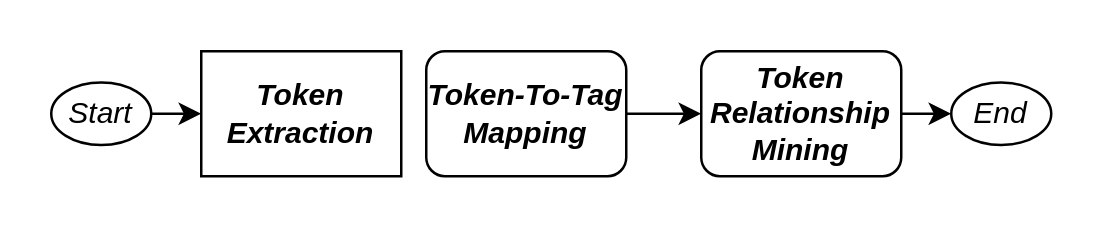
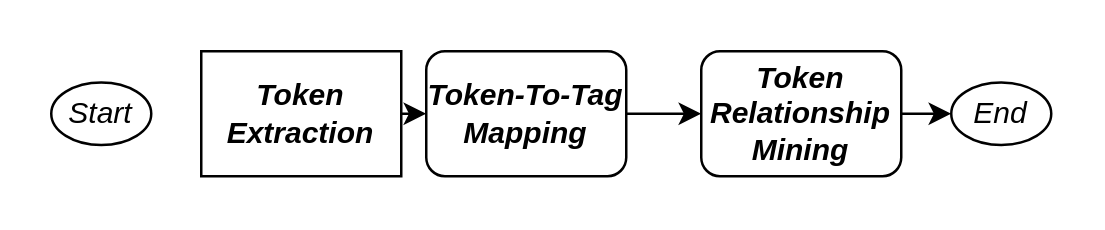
(168, 114) -> none
none -> (405, 114)
